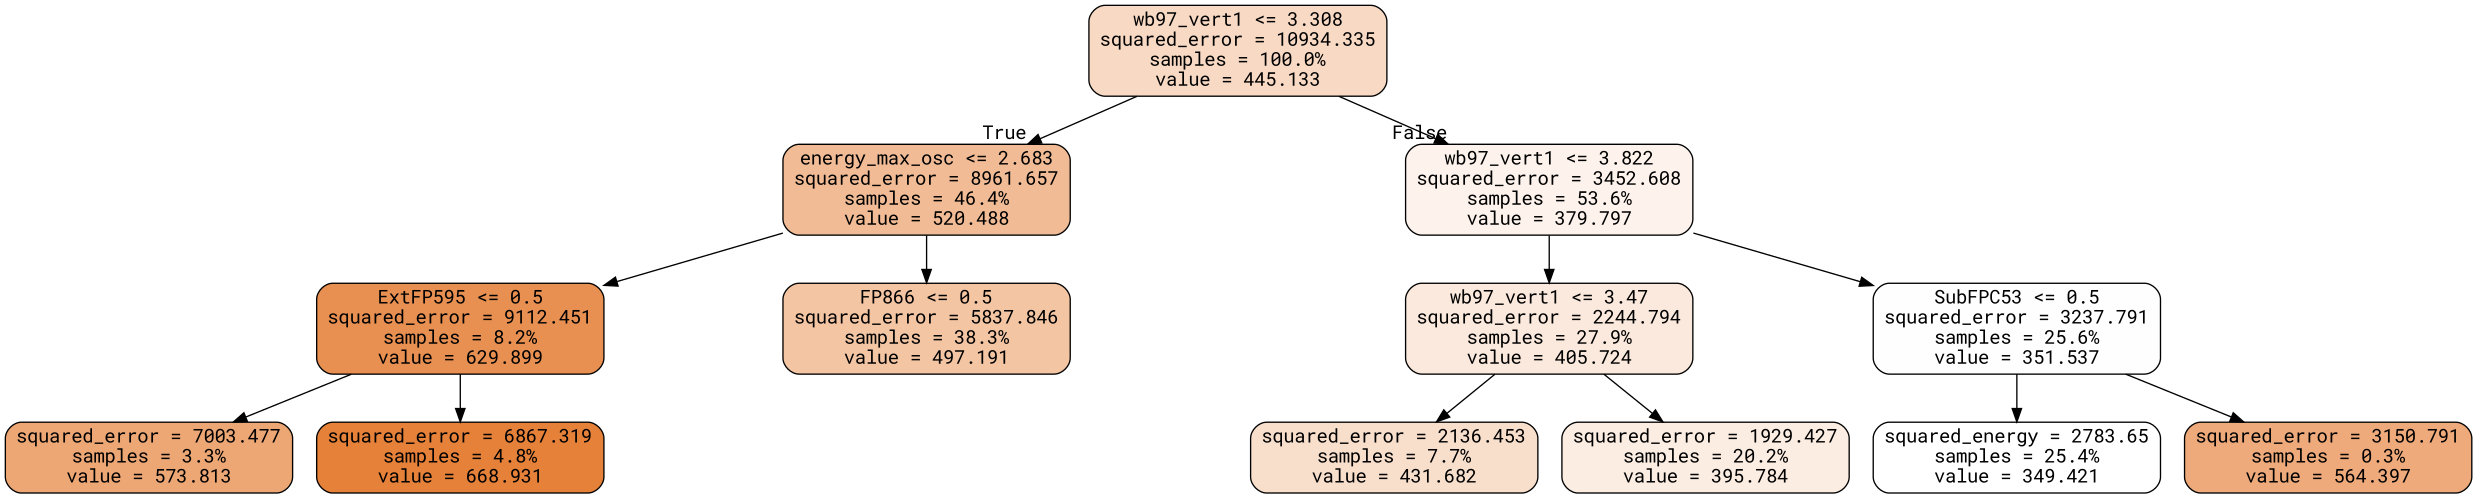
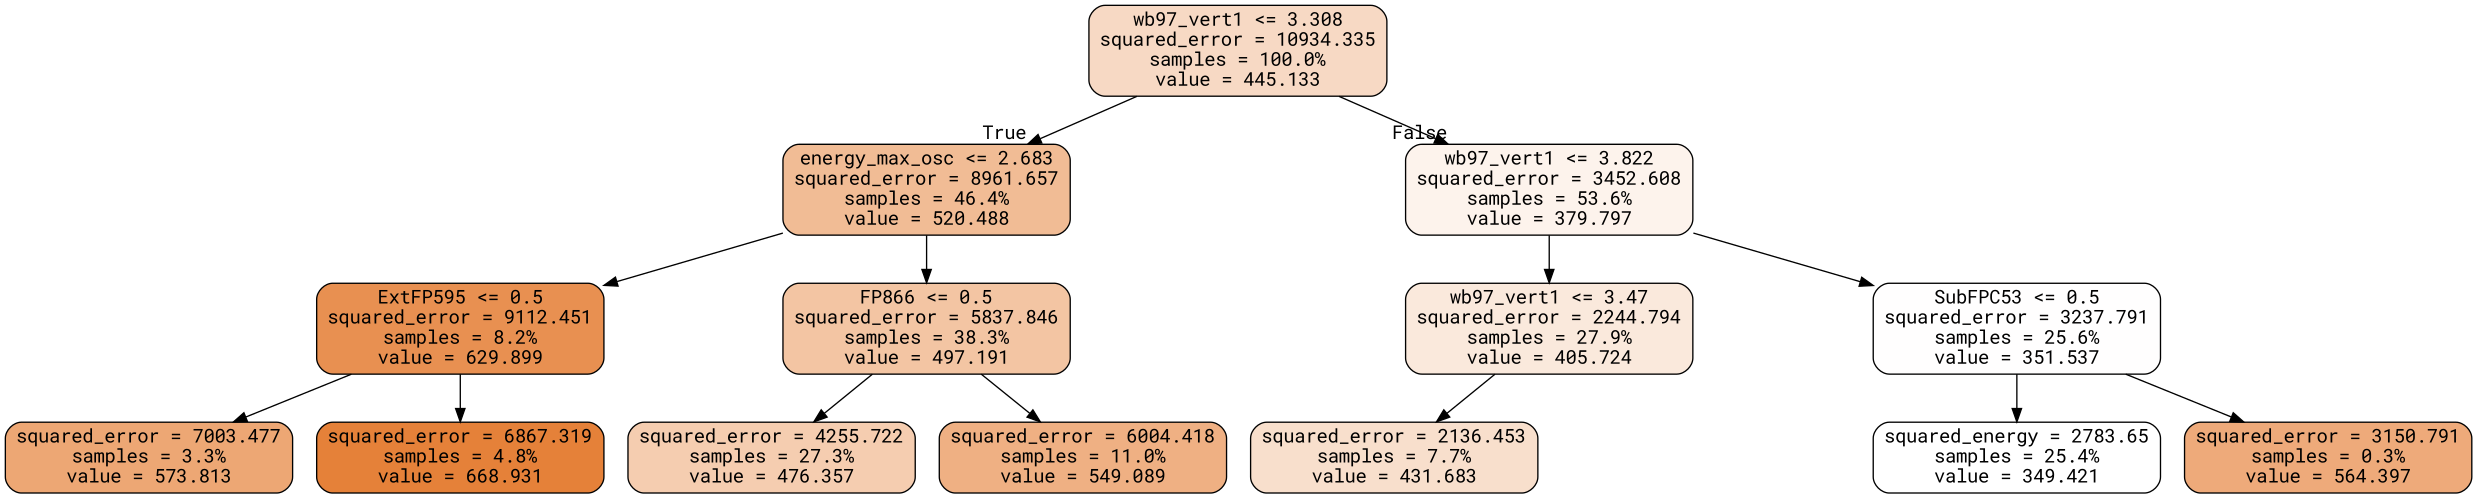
none -> (772, 458)
none -> (1083, 458)
(1394, 458) -> (1394, 458)
(1706, 458) -> none
